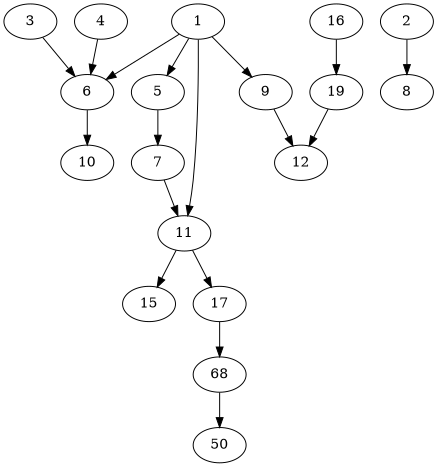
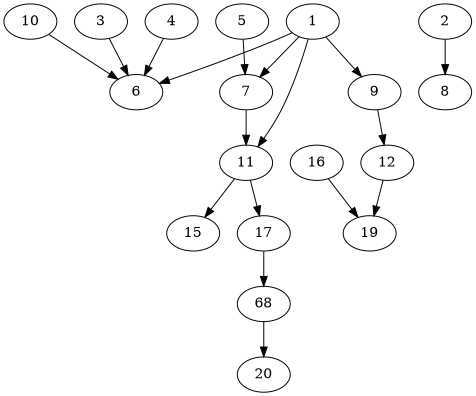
(180, 53) -> (283, 53)
(87, 123) -> (79, 54)
(321, 123) -> (380, 193)
(220, 445) -> (264, 375)
